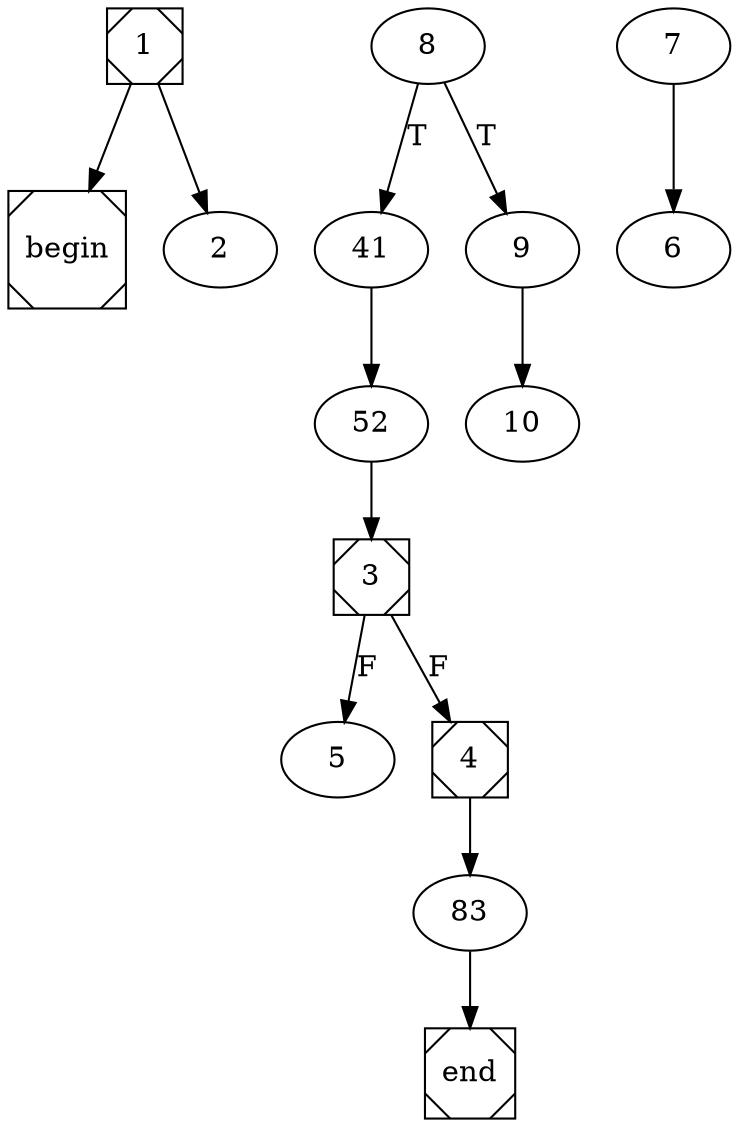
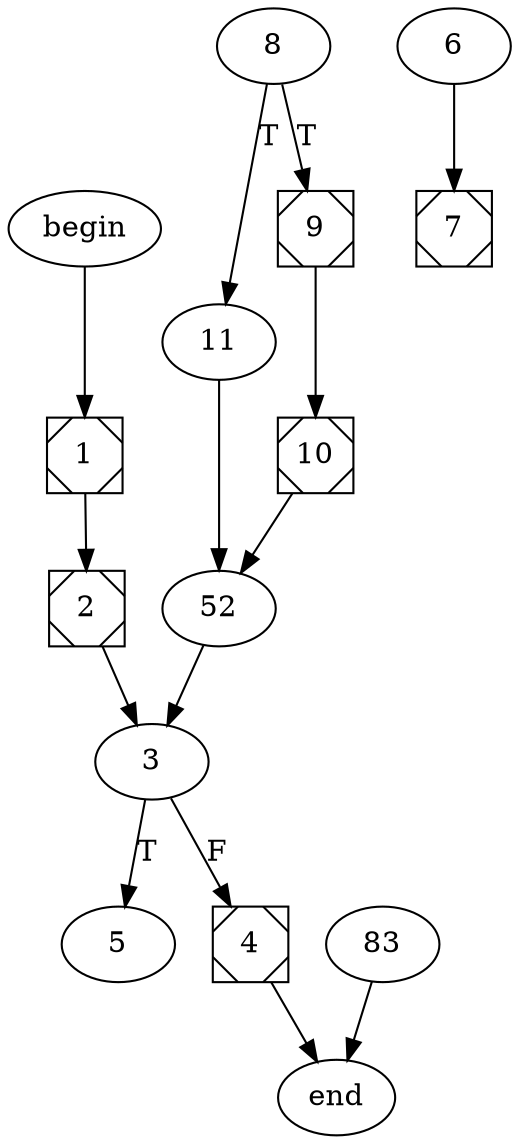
(674, 46) -> (454, 229)
(114, 128) -> (85, 331)
(674, 137) -> (454, 127)
(67, 250) -> (85, 229)
(220, 250) -> (87, 609)
(371, 250) -> (219, 342)
(523, 250) -> (316, 229)
(523, 424) -> (316, 455)
none -> (272, 524)
(371, 577) -> (152, 762)
(367, 668) -> (148, 853)
none -> (115, 676)
(470, 826) -> (289, 1013)
(470, 1073) -> (337, 1098)
